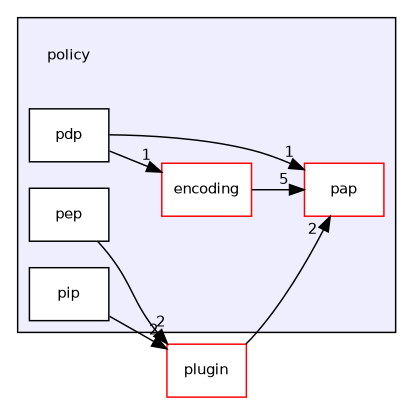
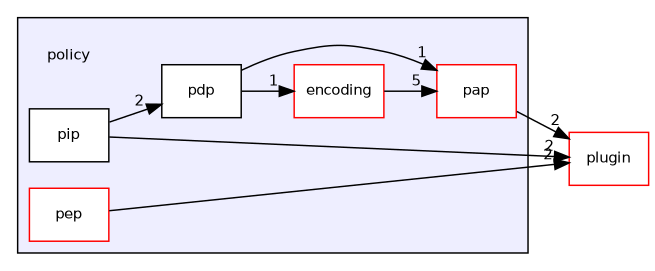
none -> (129, 116)
(69, 215) -> (69, 215)
(289, 290) -> (537, 122)
